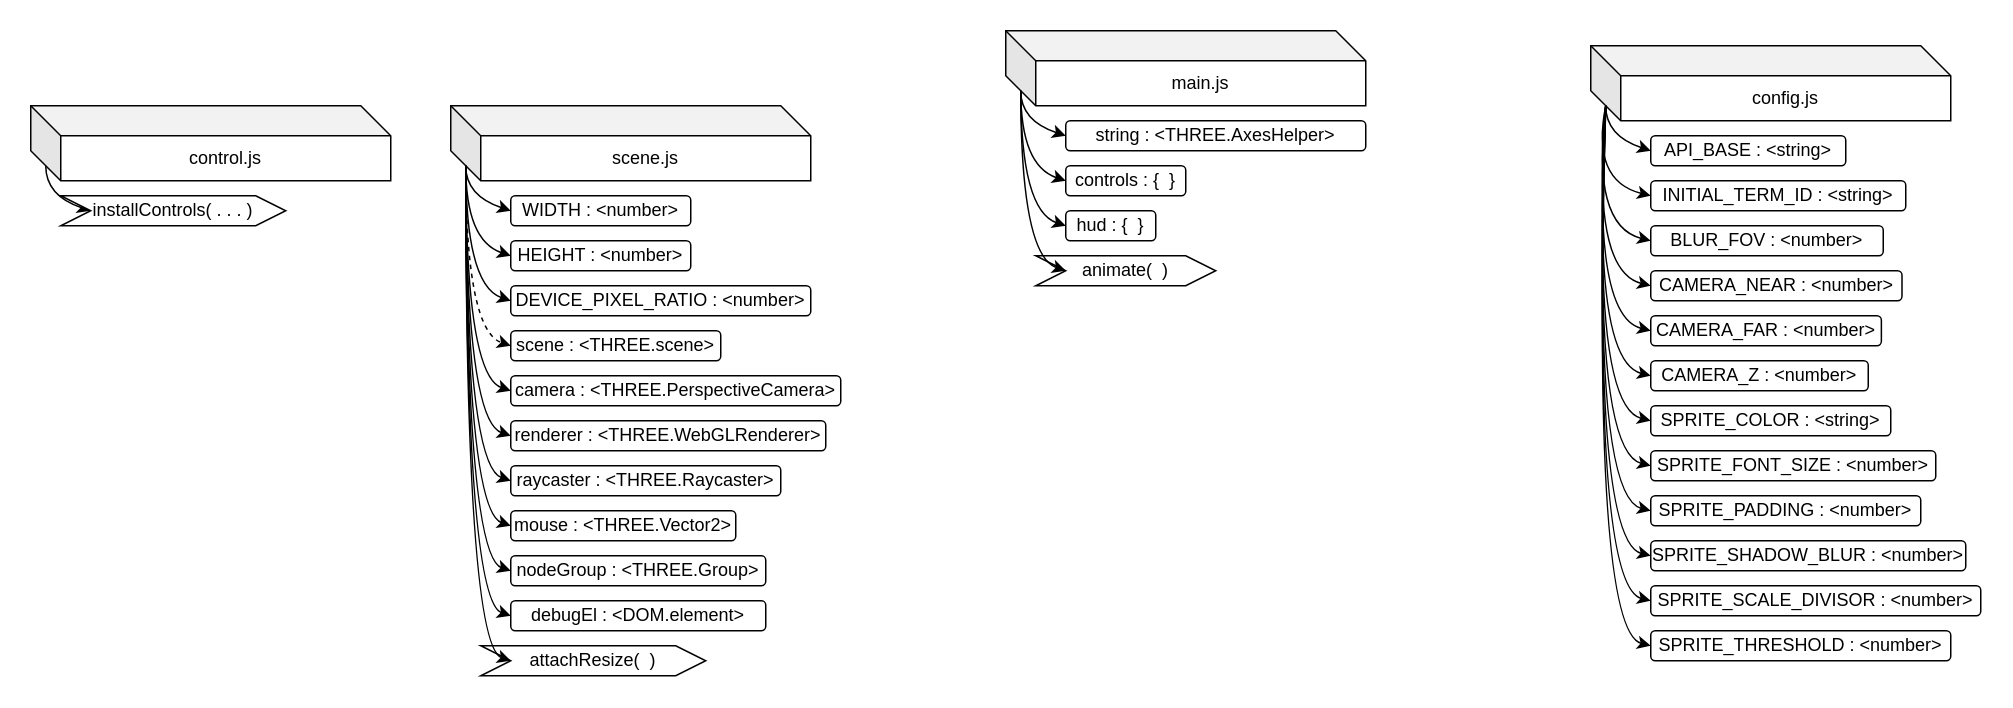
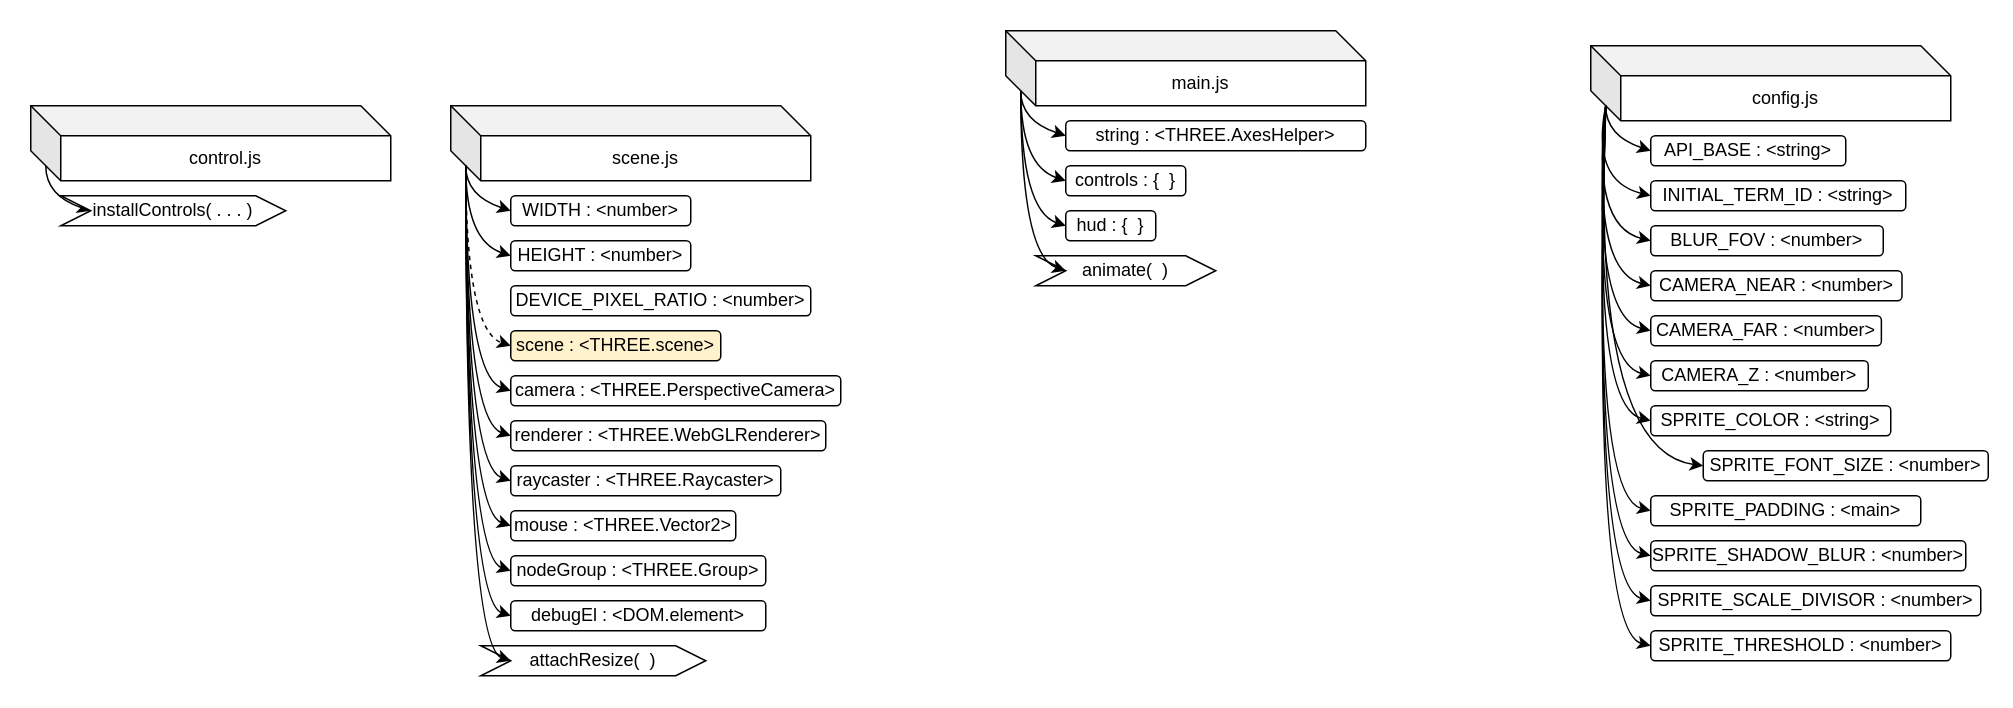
(478, 269) -> none
(616, 346) -> (616, 346)
(1793, 466) -> (1846, 466)
(1786, 511) -> (1786, 511)
